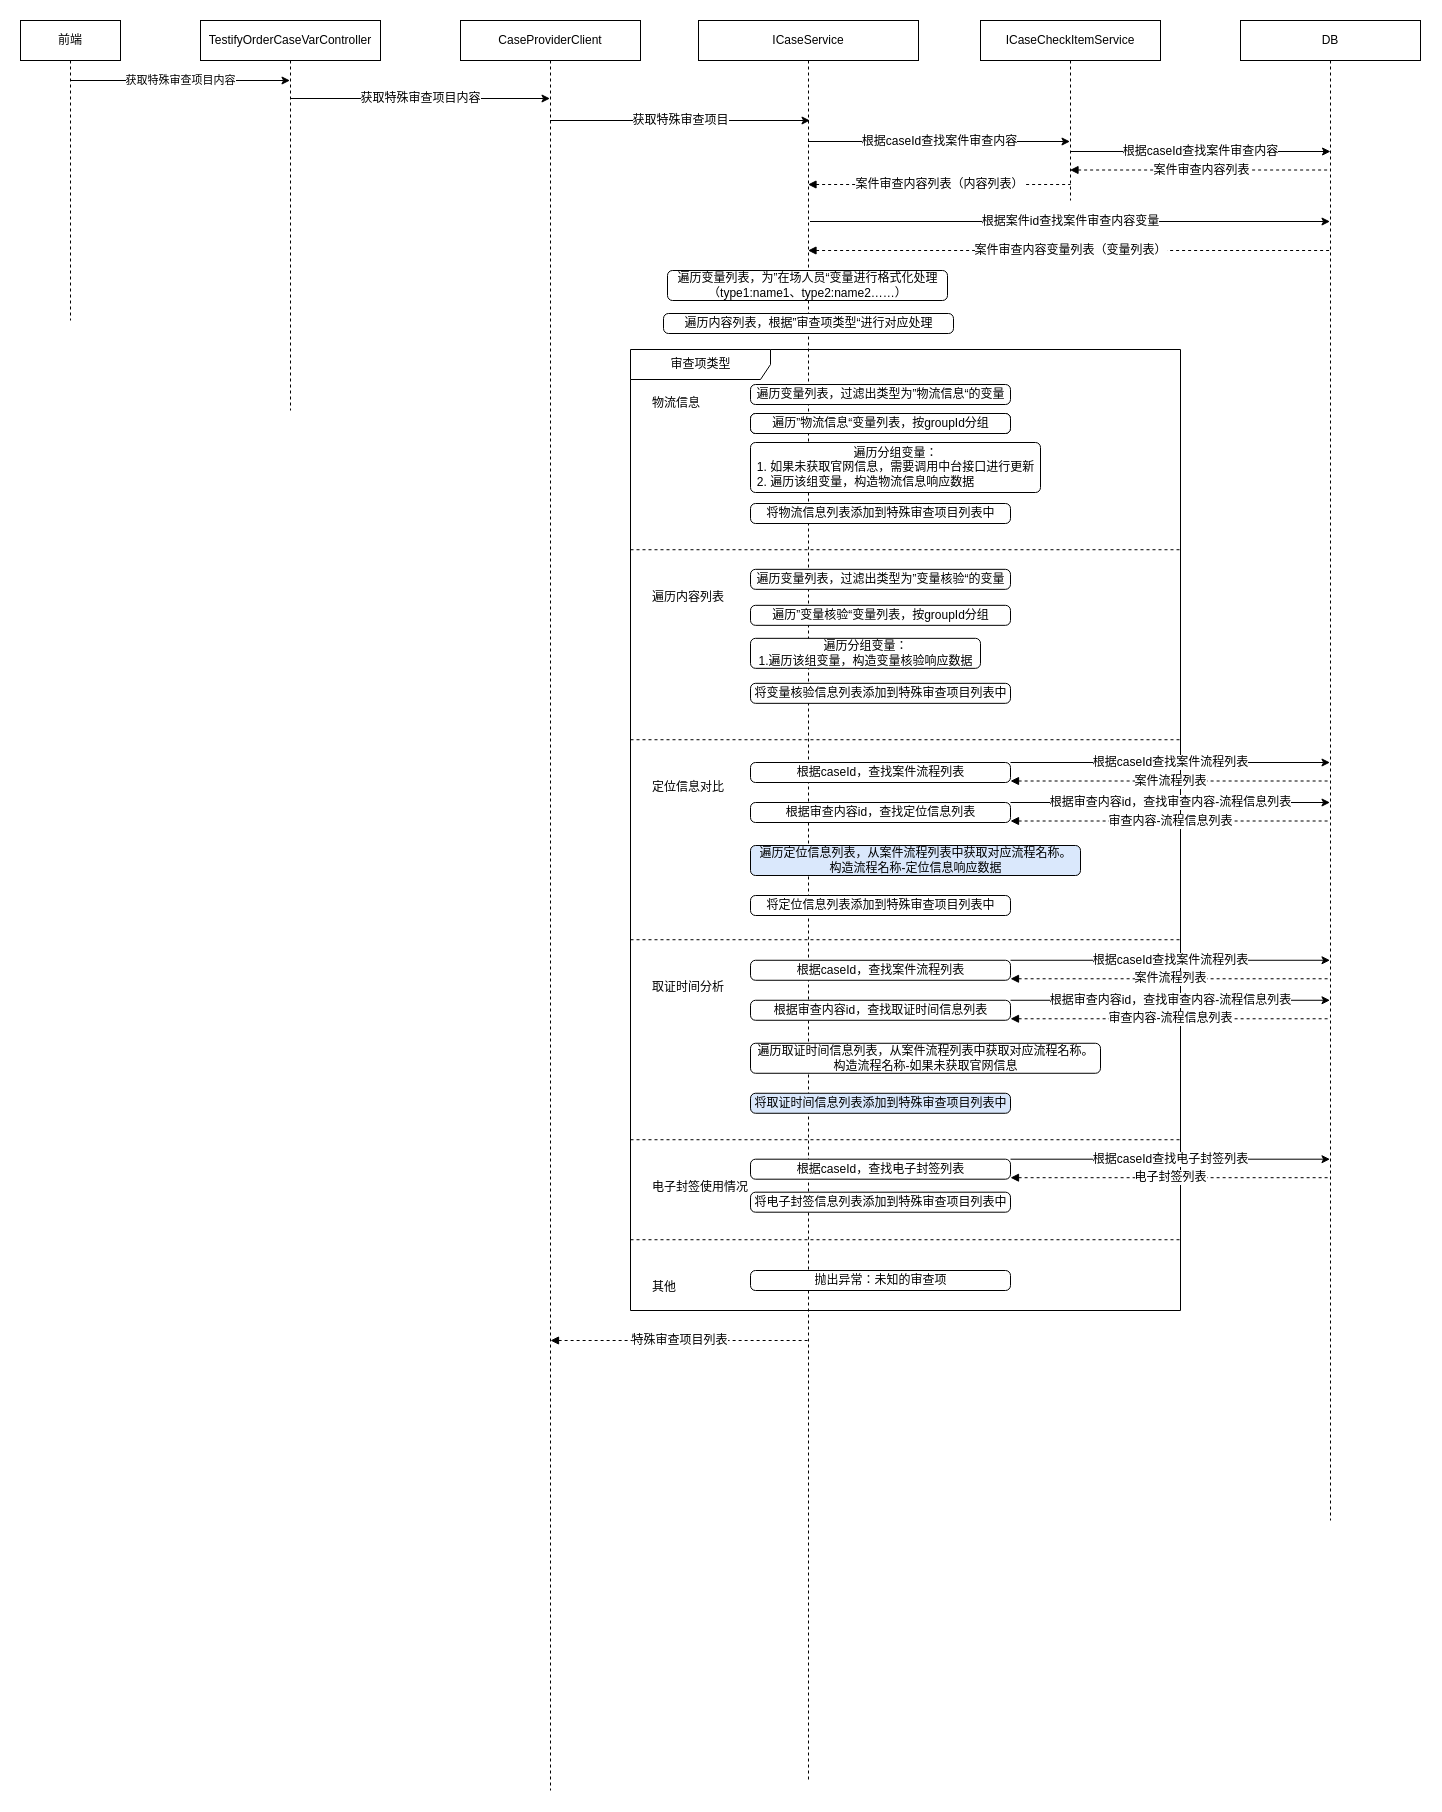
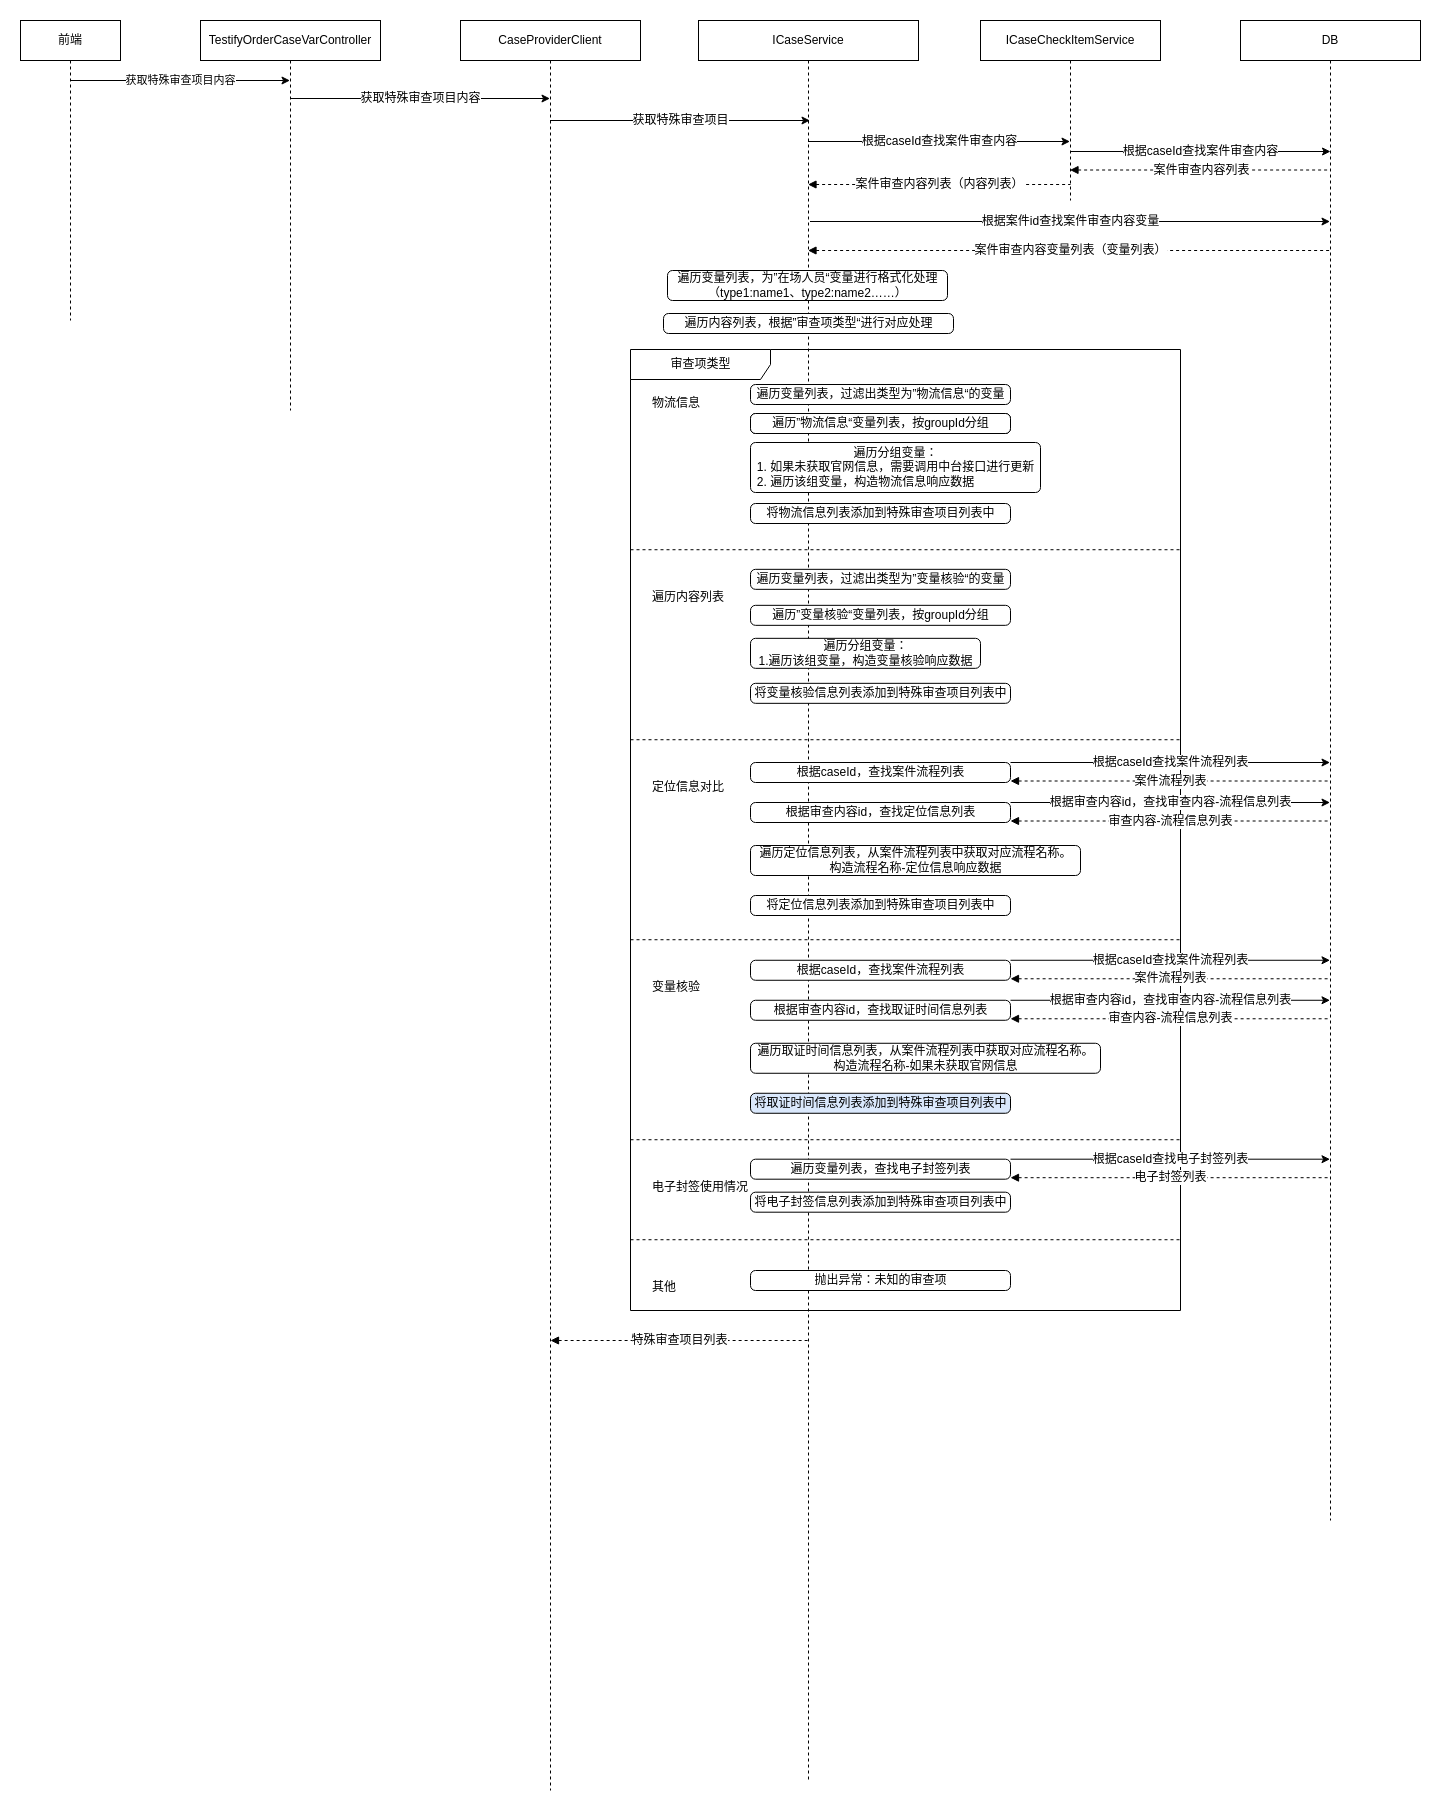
(916, 860) -> (916, 860)
(688, 987) -> (676, 987)
(881, 1170) -> (881, 1170)
